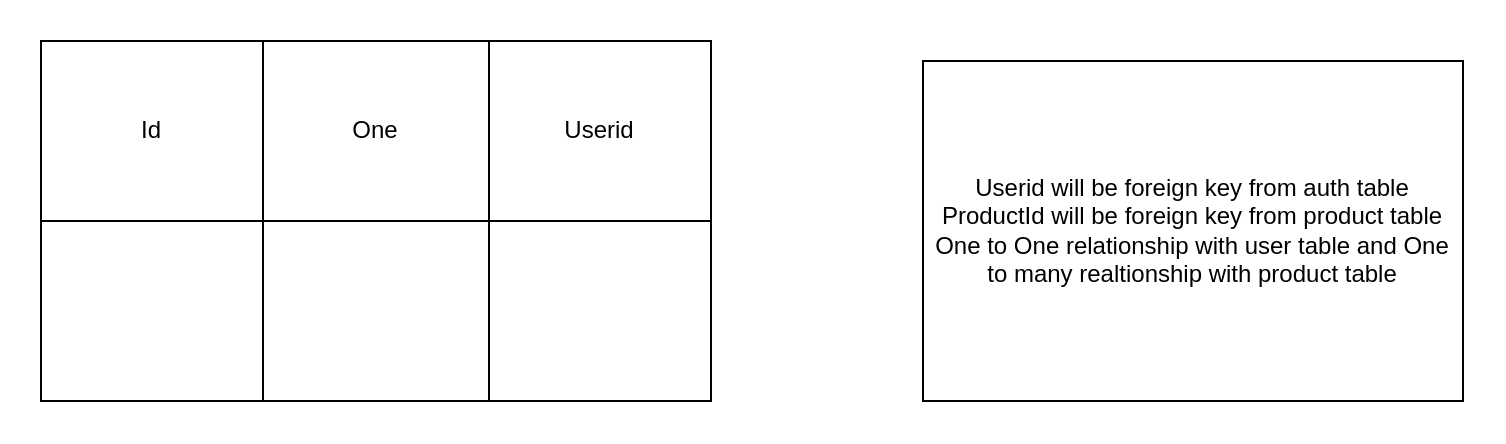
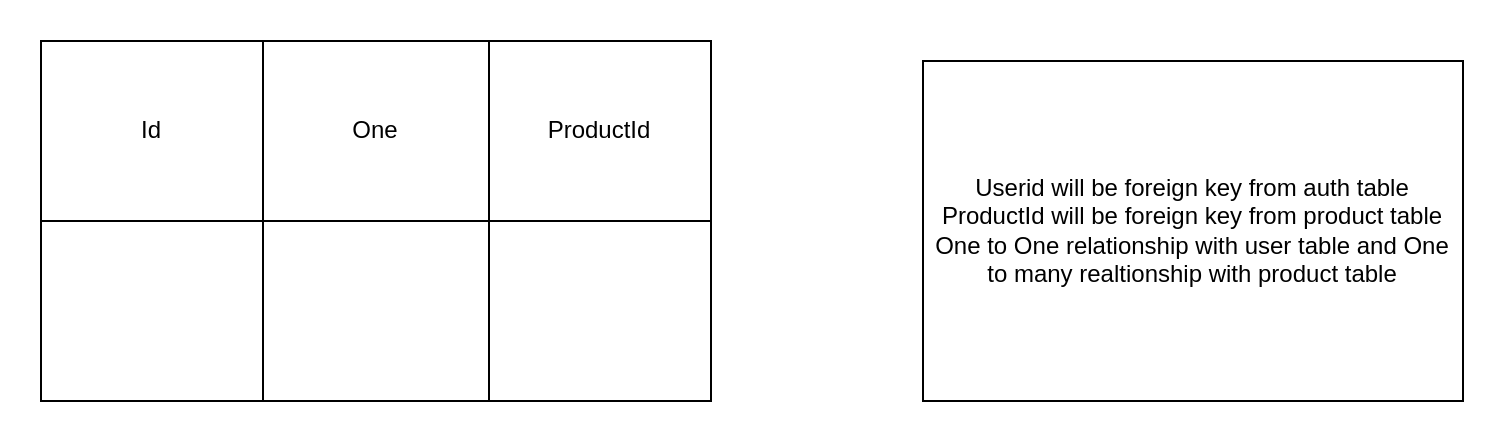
(600, 131) -> (600, 131)
